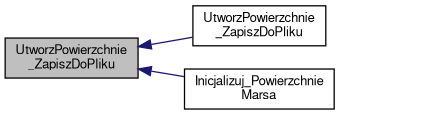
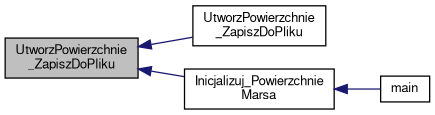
none -> (405, 89)
